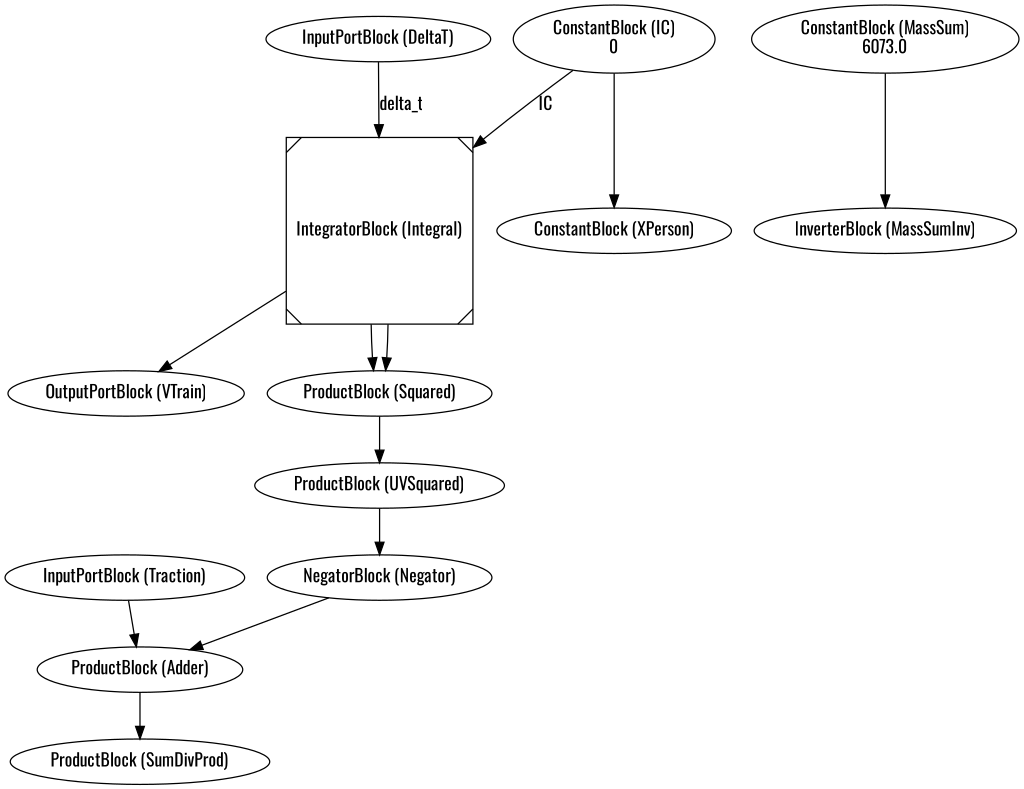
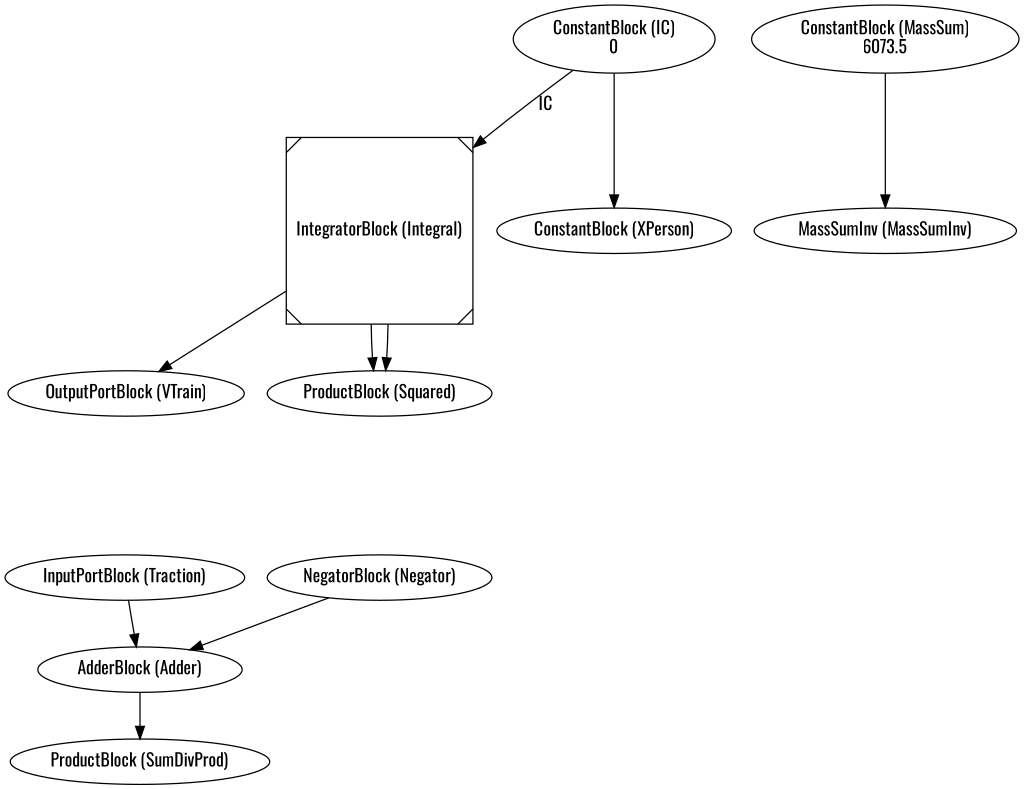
(378, 39) -> none
(885, 39) -> (885, 39)
(885, 231) -> (885, 231)
(380, 486) -> none
(140, 670) -> (140, 670)
